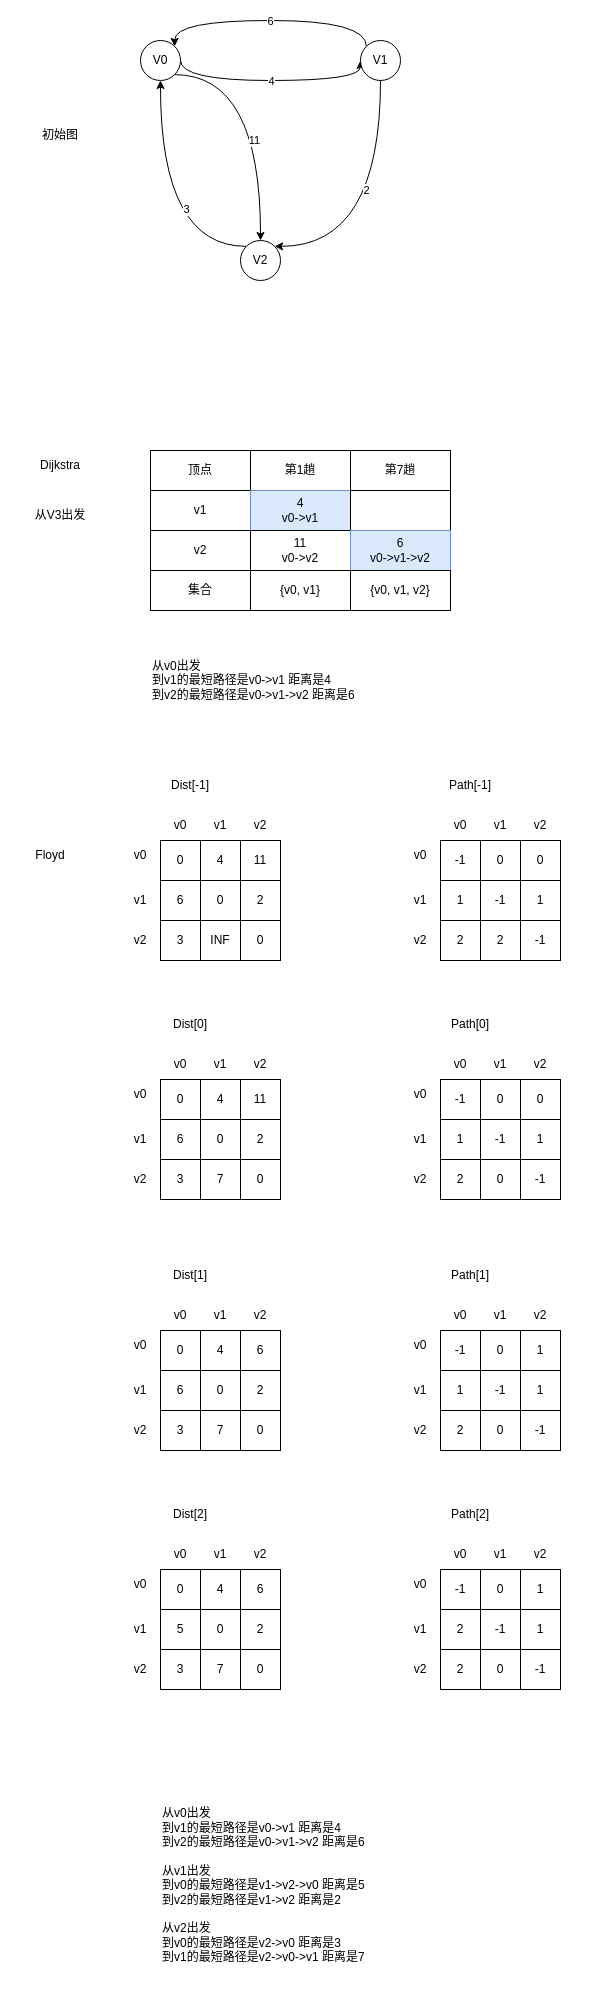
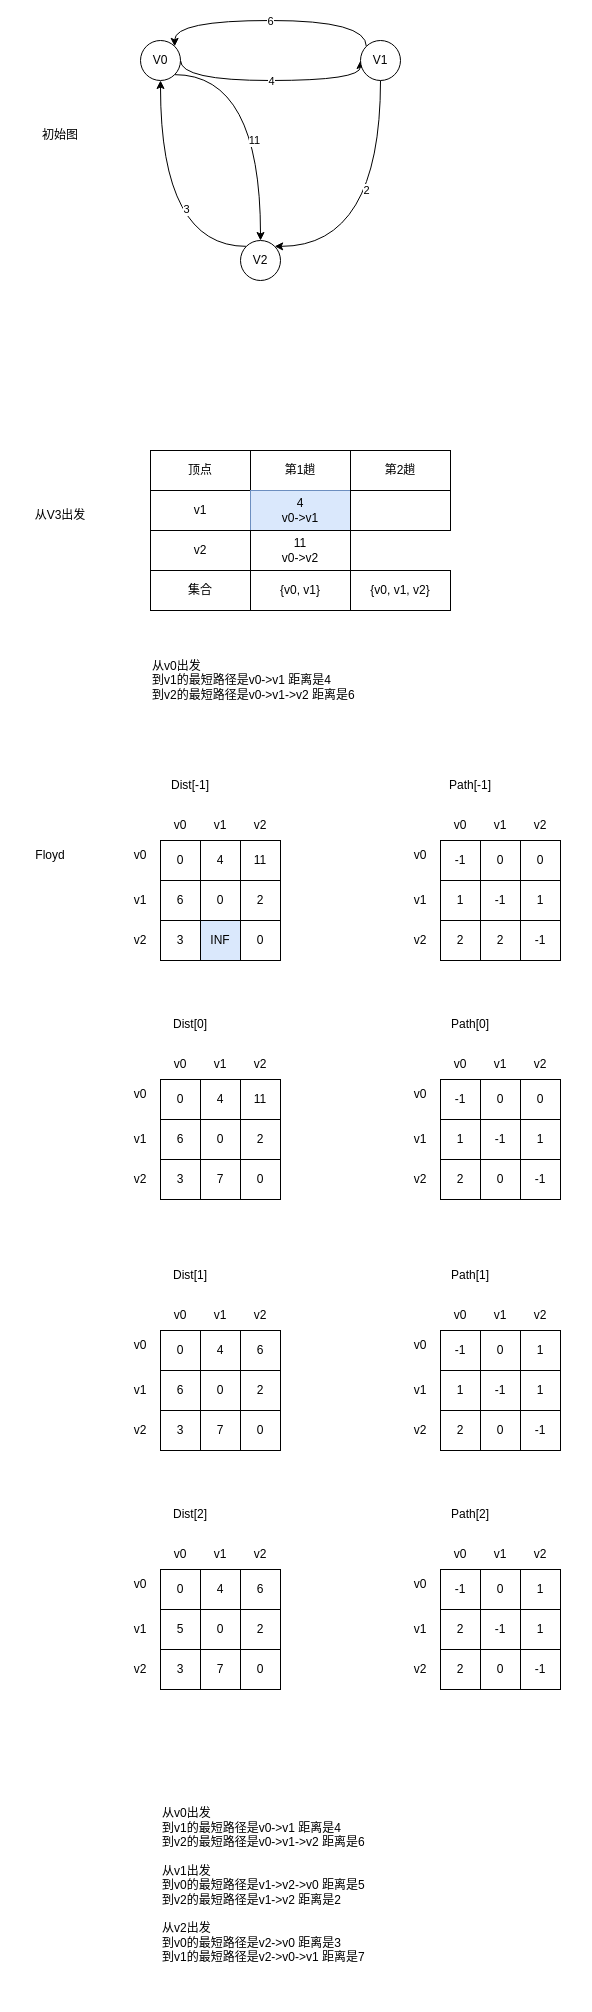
(61, 466) -> none
(401, 471) -> (401, 471)
(401, 551) -> none
(221, 941) -> (221, 941)
